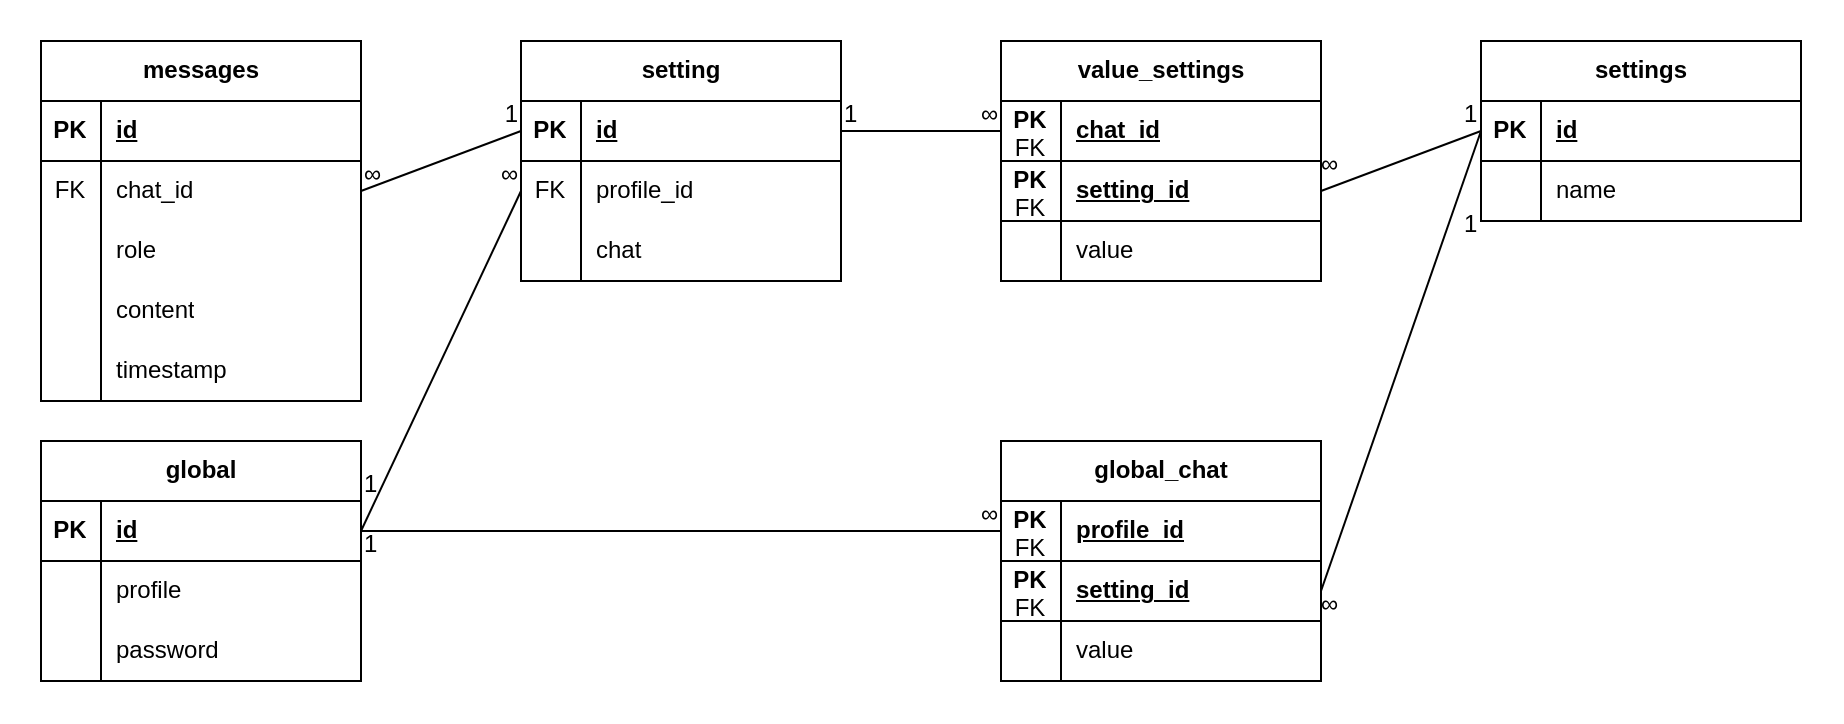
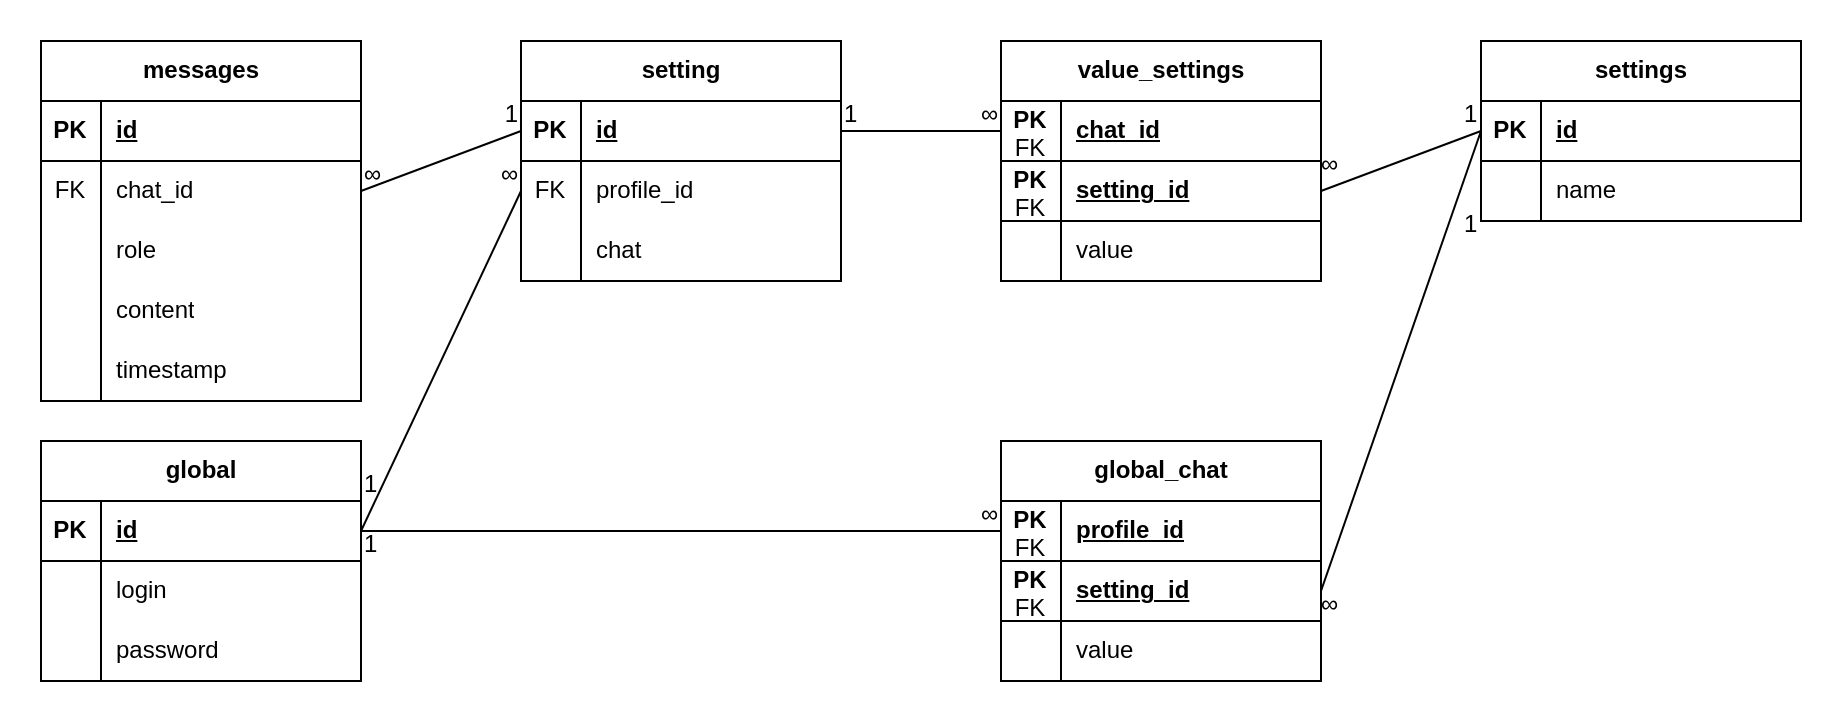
(158, 591) -> (144, 591)
